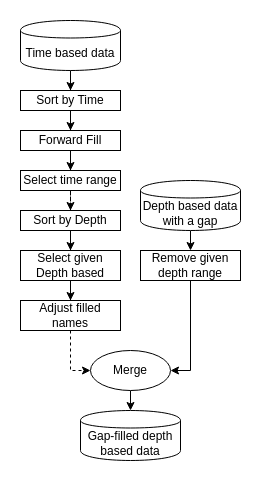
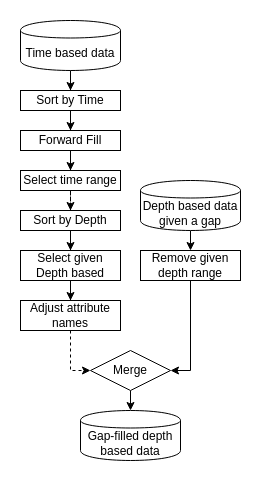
(191, 214) -> (191, 214)
(71, 316) -> (71, 316)
(131, 371) -> (131, 371)
